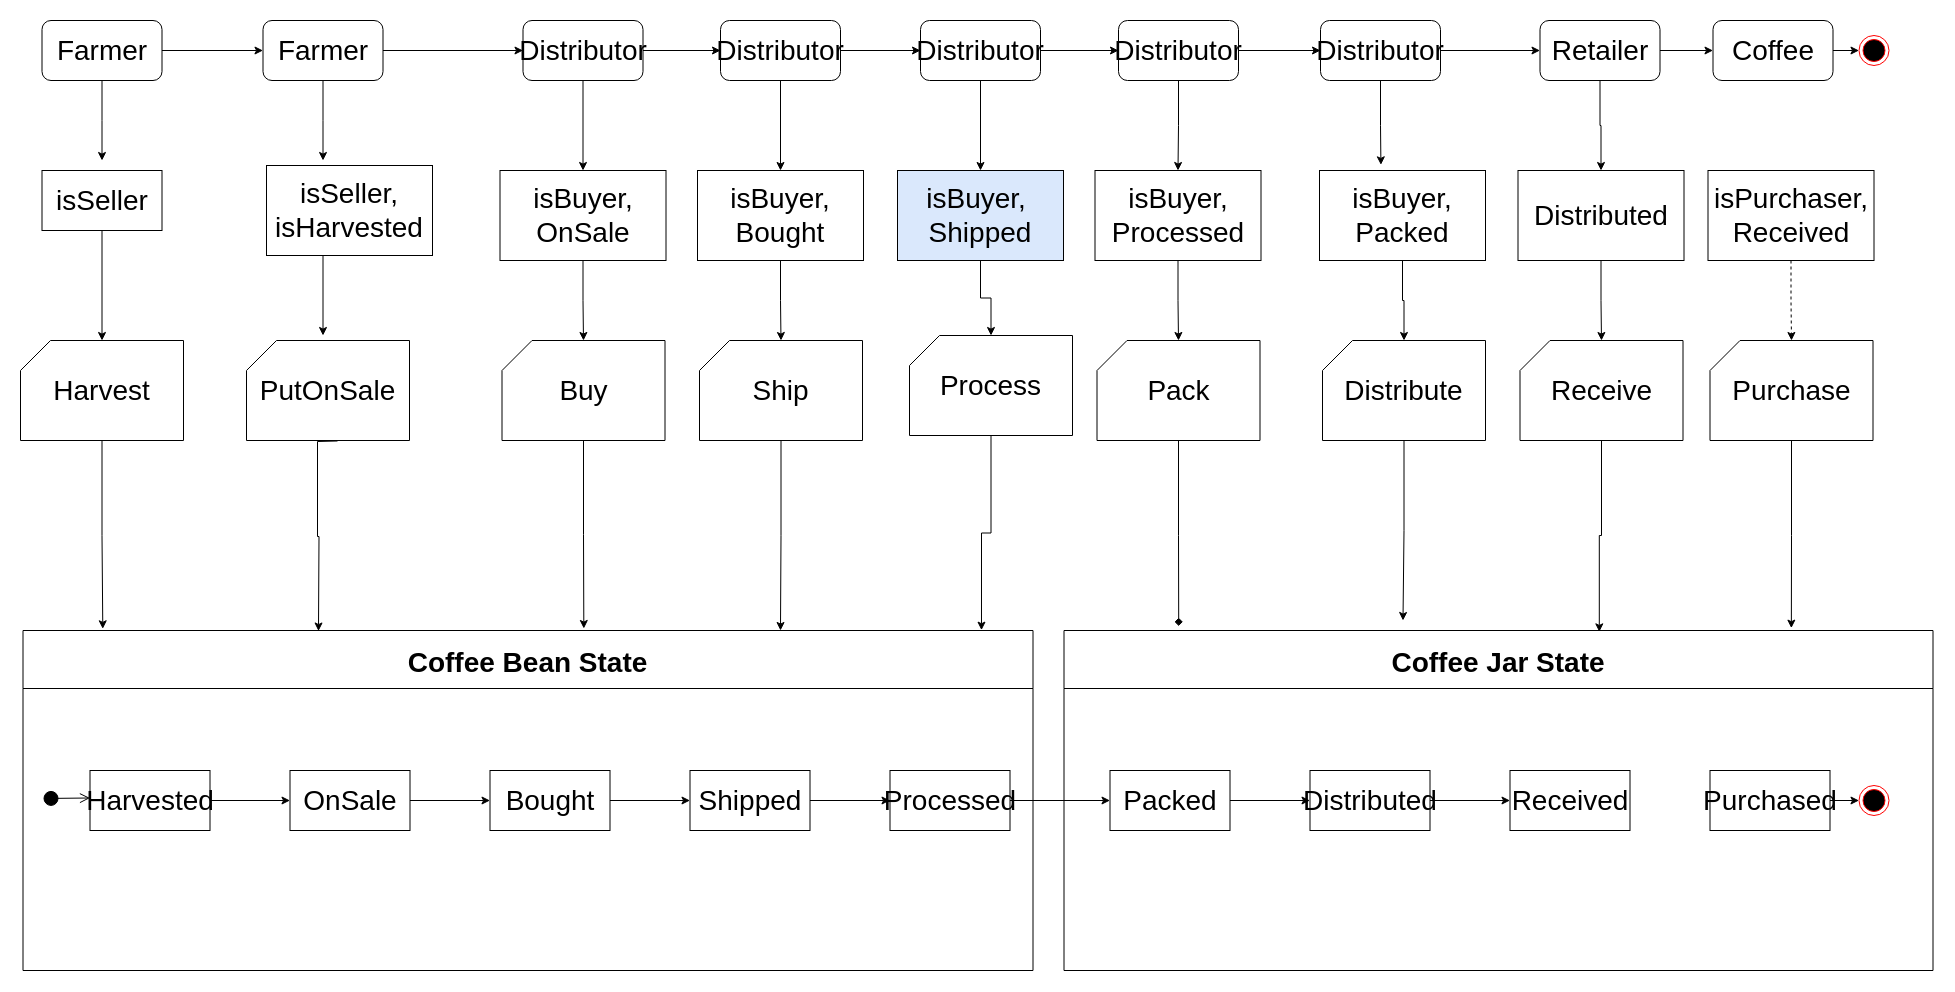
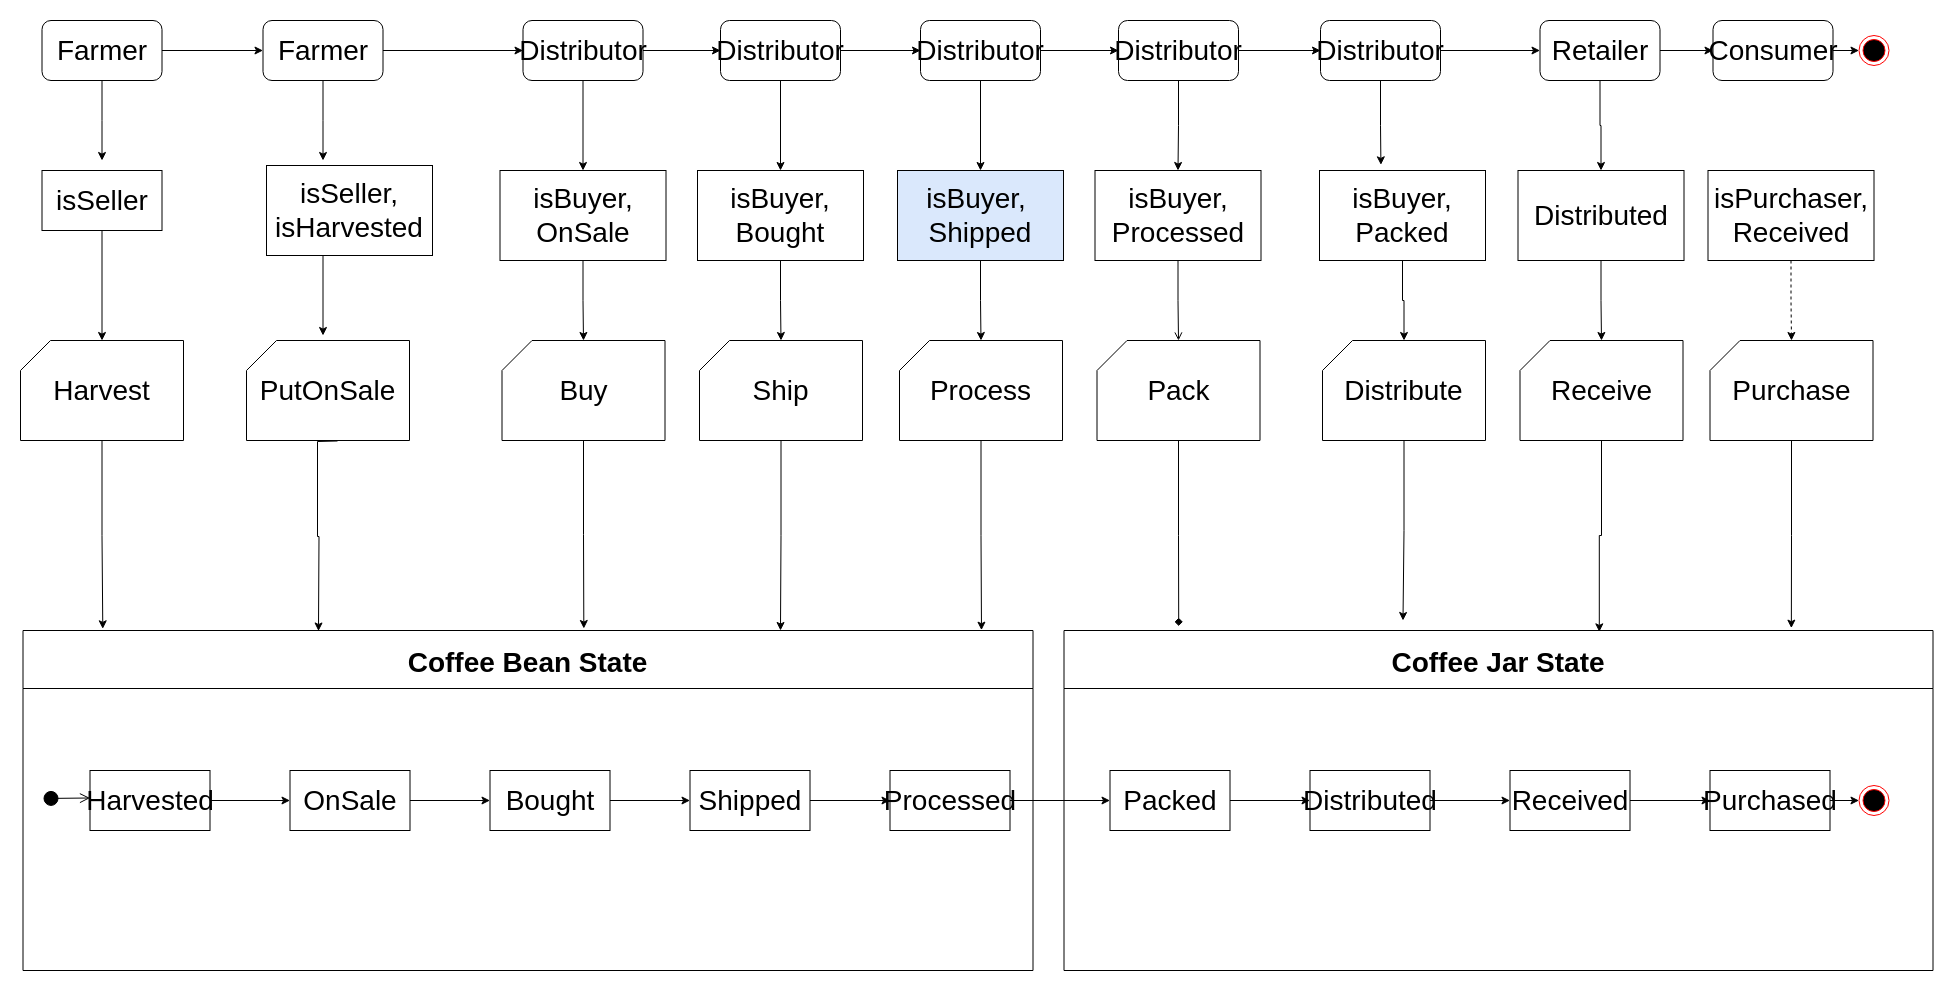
(1774, 51) -> (1774, 51)
(1178, 332) -> (1178, 334)
(991, 386) -> (981, 391)
none -> (1666, 801)
